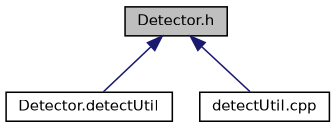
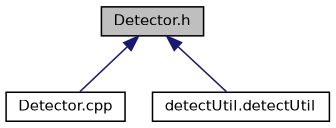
(89, 107) -> (66, 107)
(265, 107) -> (241, 107)
